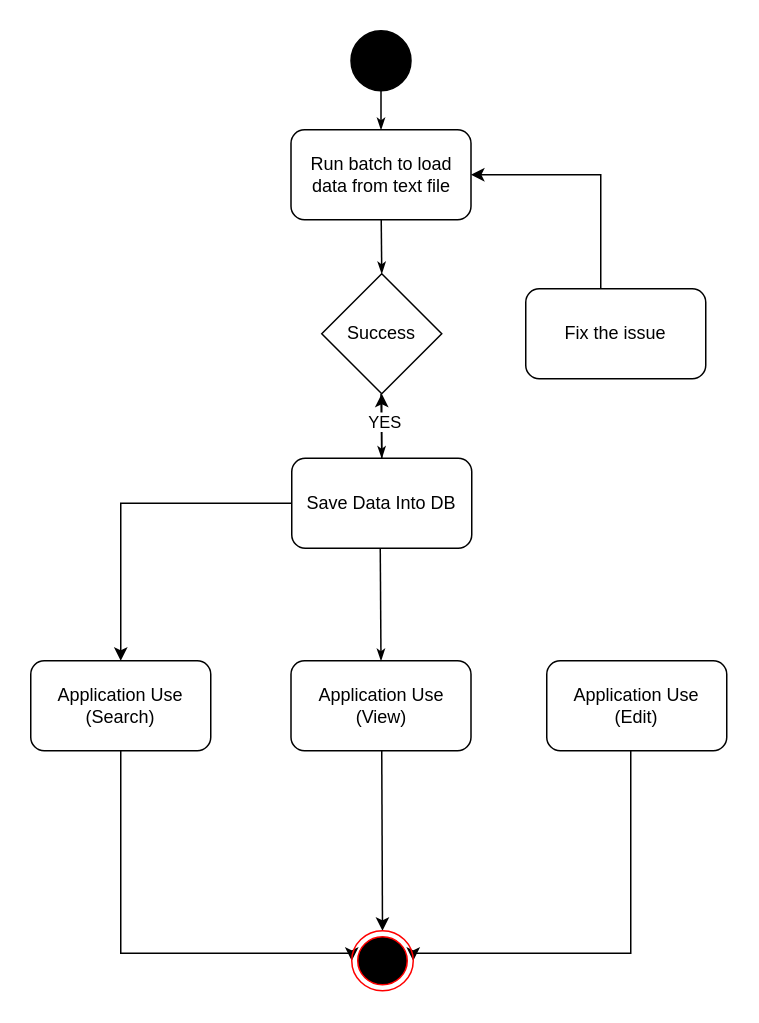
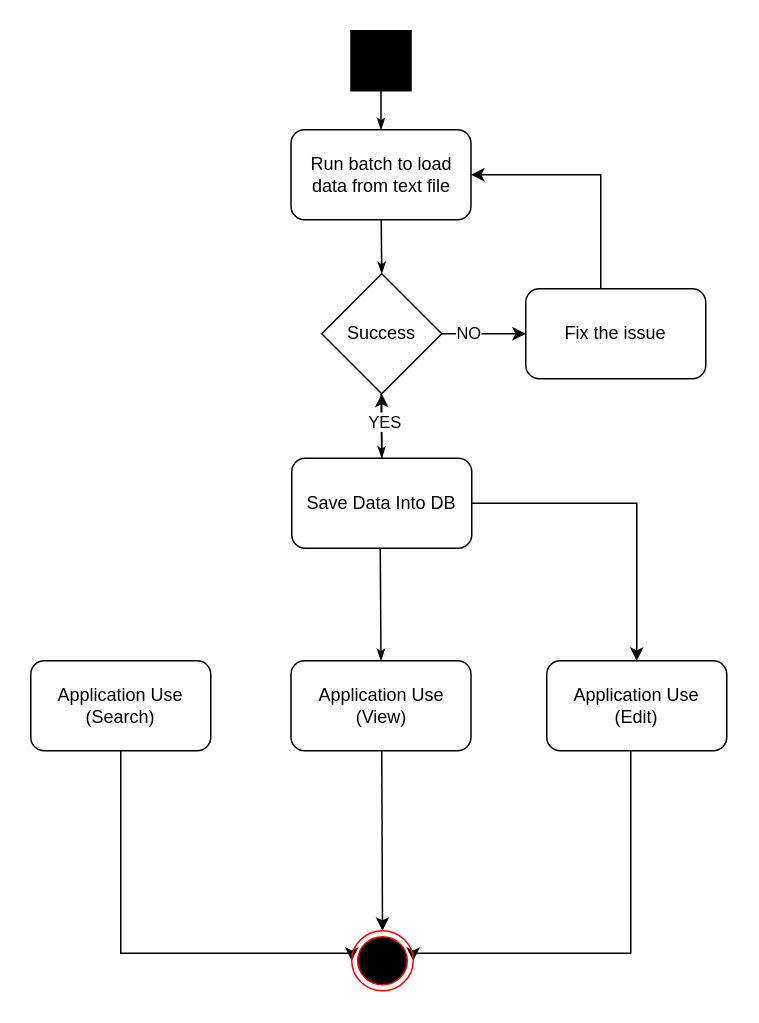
(381, 61) -> (381, 61)
none -> (479, 334)
(133, 503) -> (628, 503)
